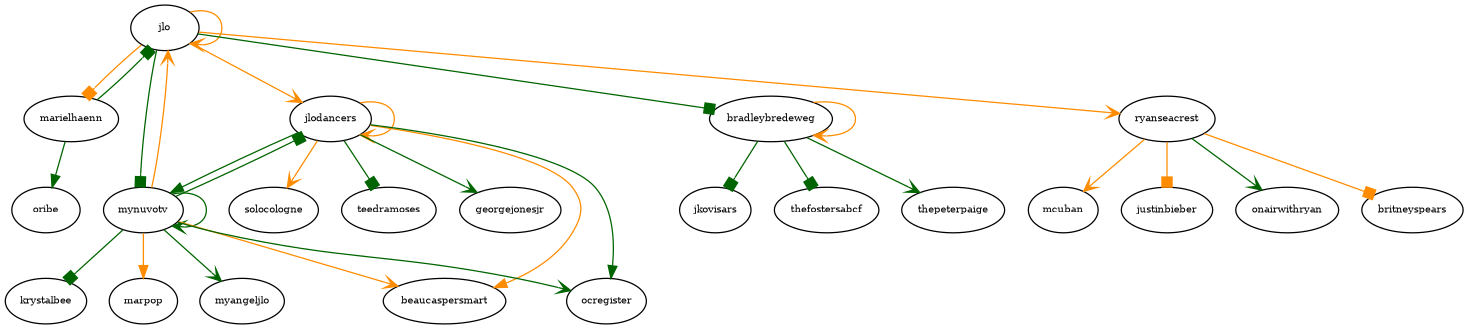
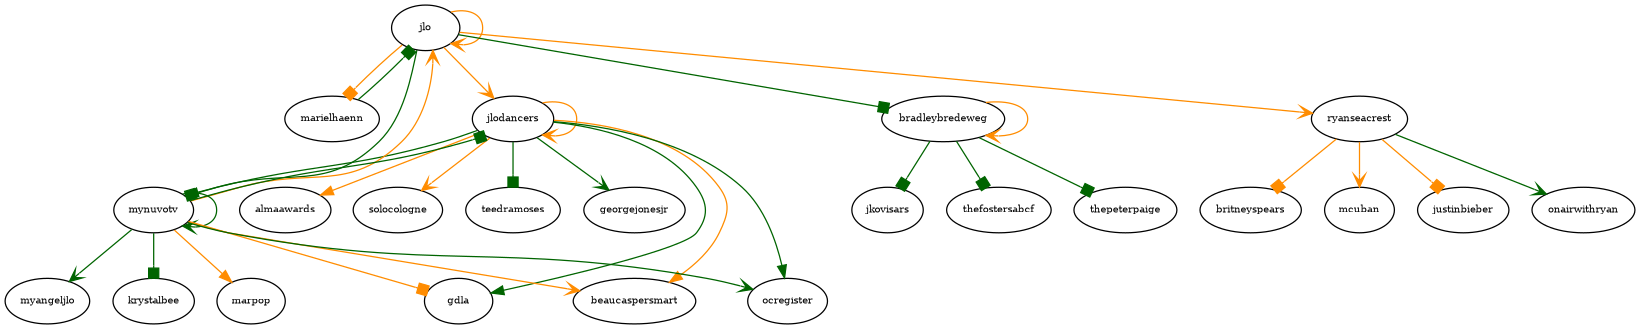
(858, 162) -> (1030, 162)
(46, 210) -> none
none -> (285, 210)
none -> (459, 301)
